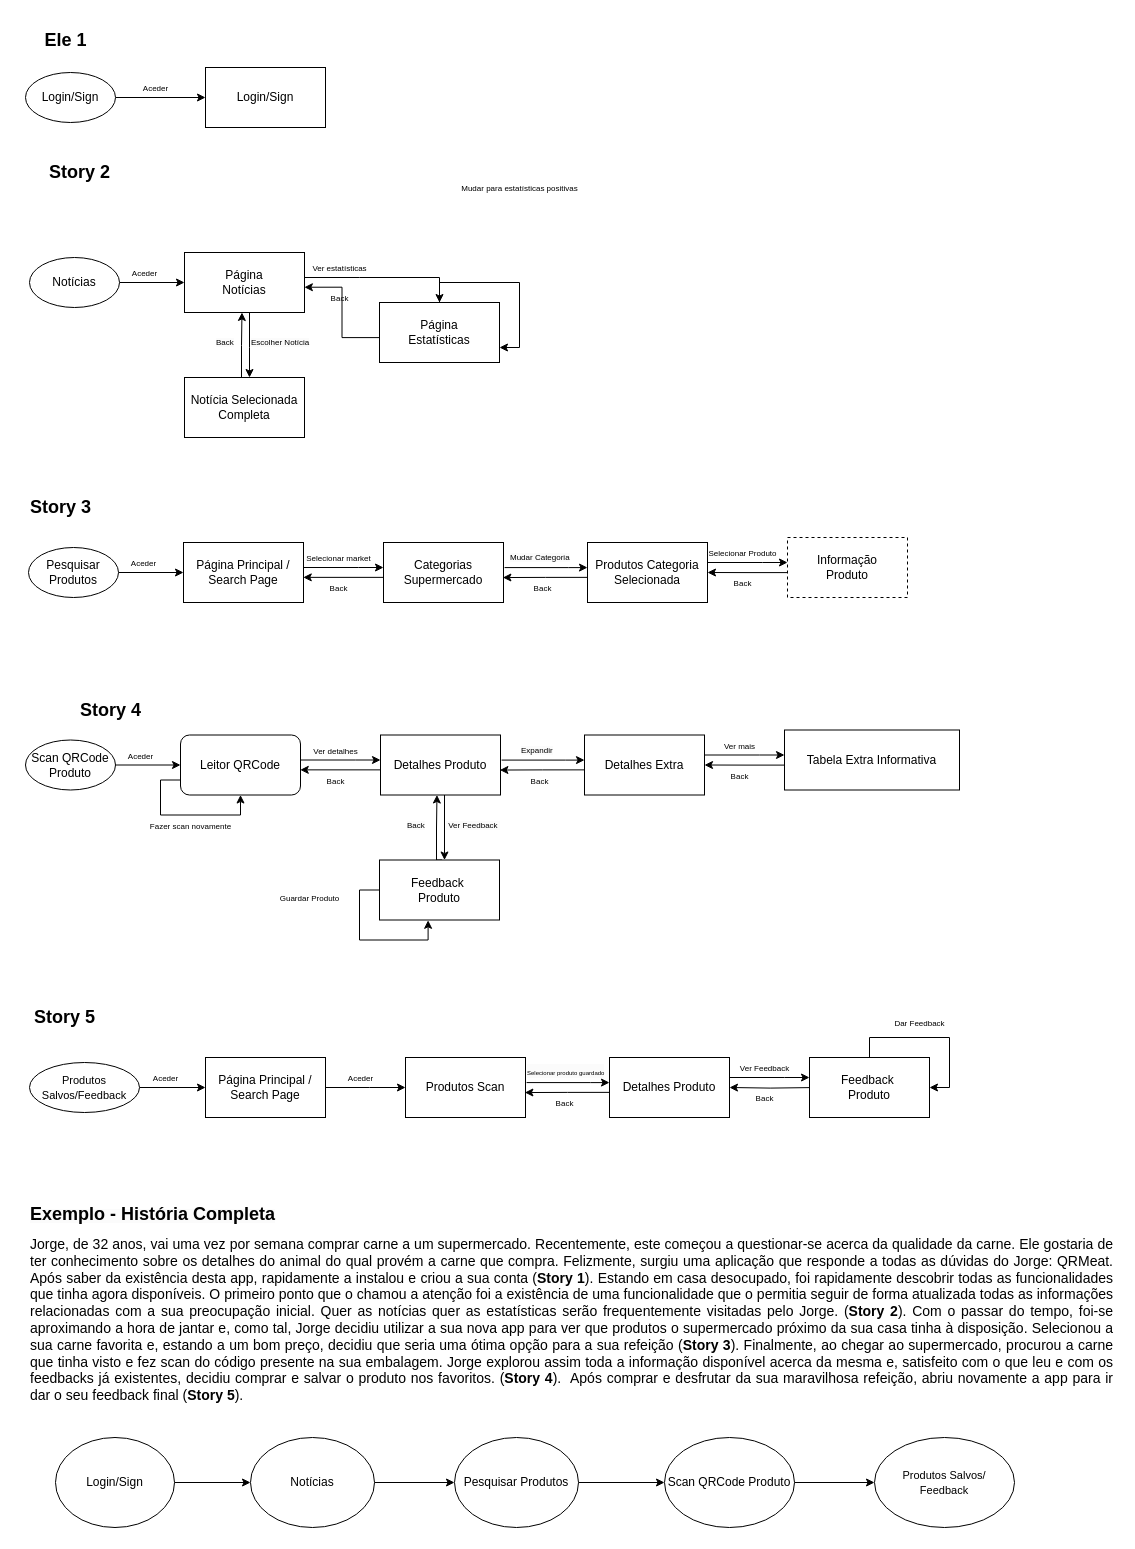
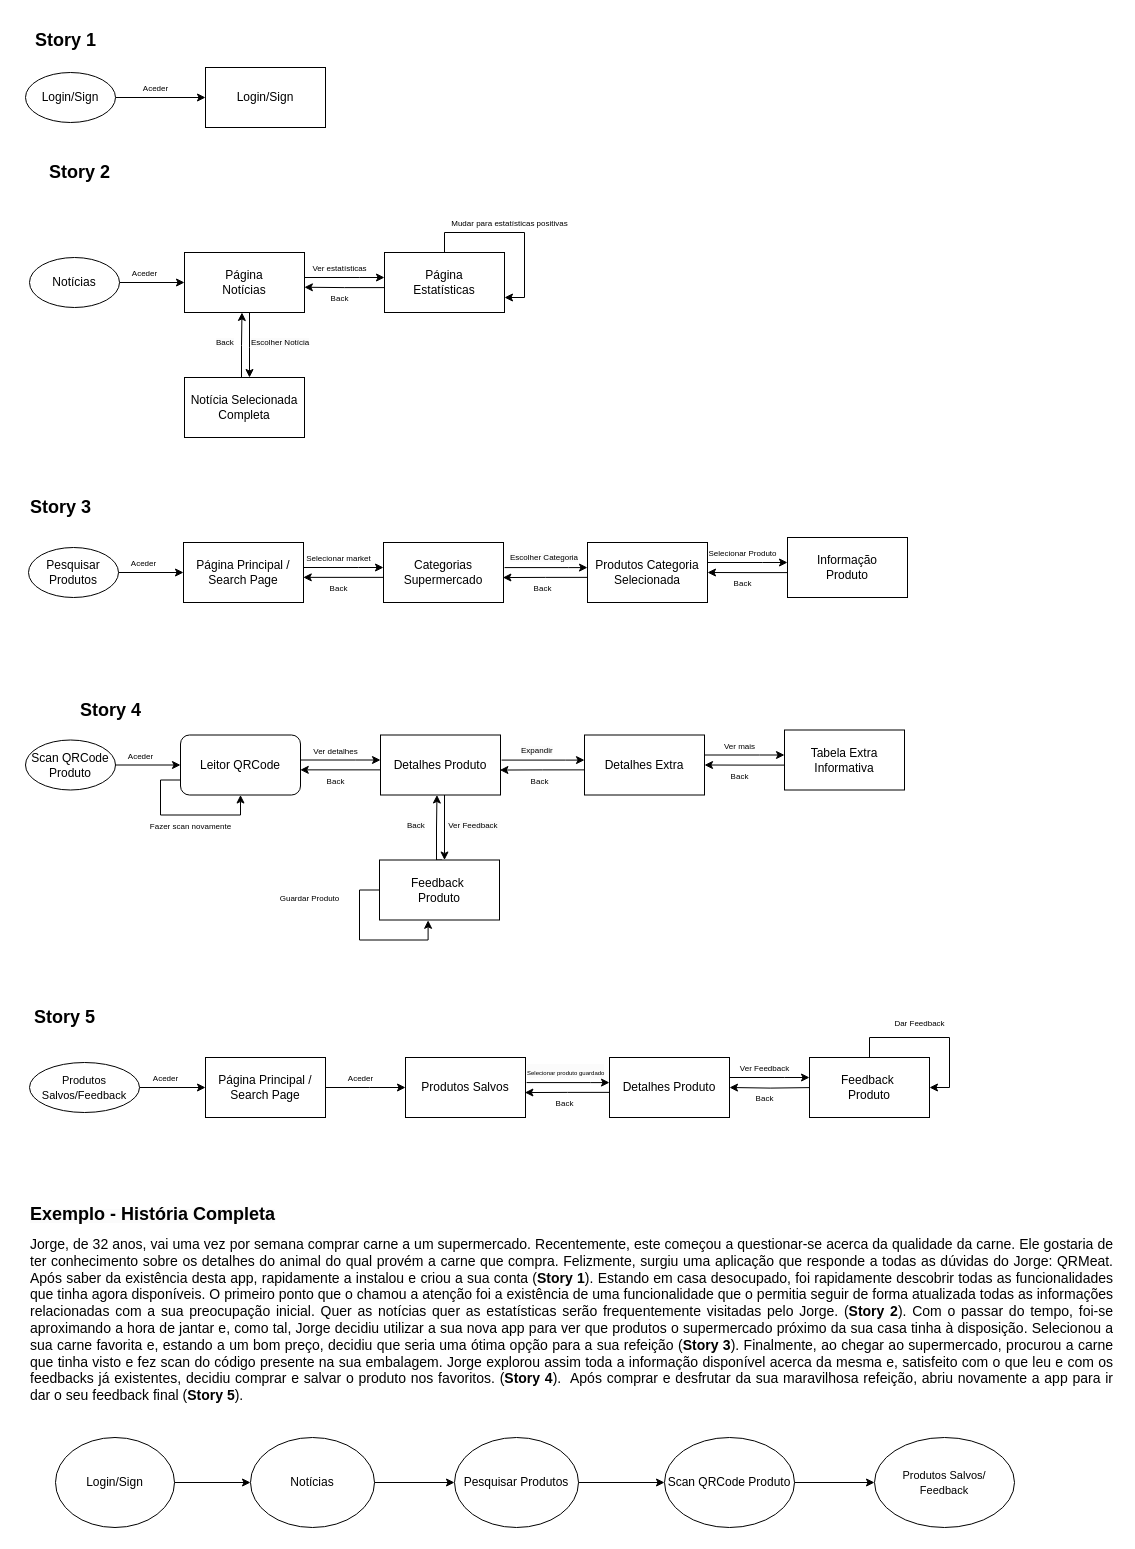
(66, 41) -> (66, 41)
(520, 188) -> (510, 223)
(440, 333) -> (445, 283)
(555, 564) -> (555, 564)
(848, 568) -> (848, 568)
(872, 760) -> (845, 760)
(466, 1088) -> (466, 1088)
